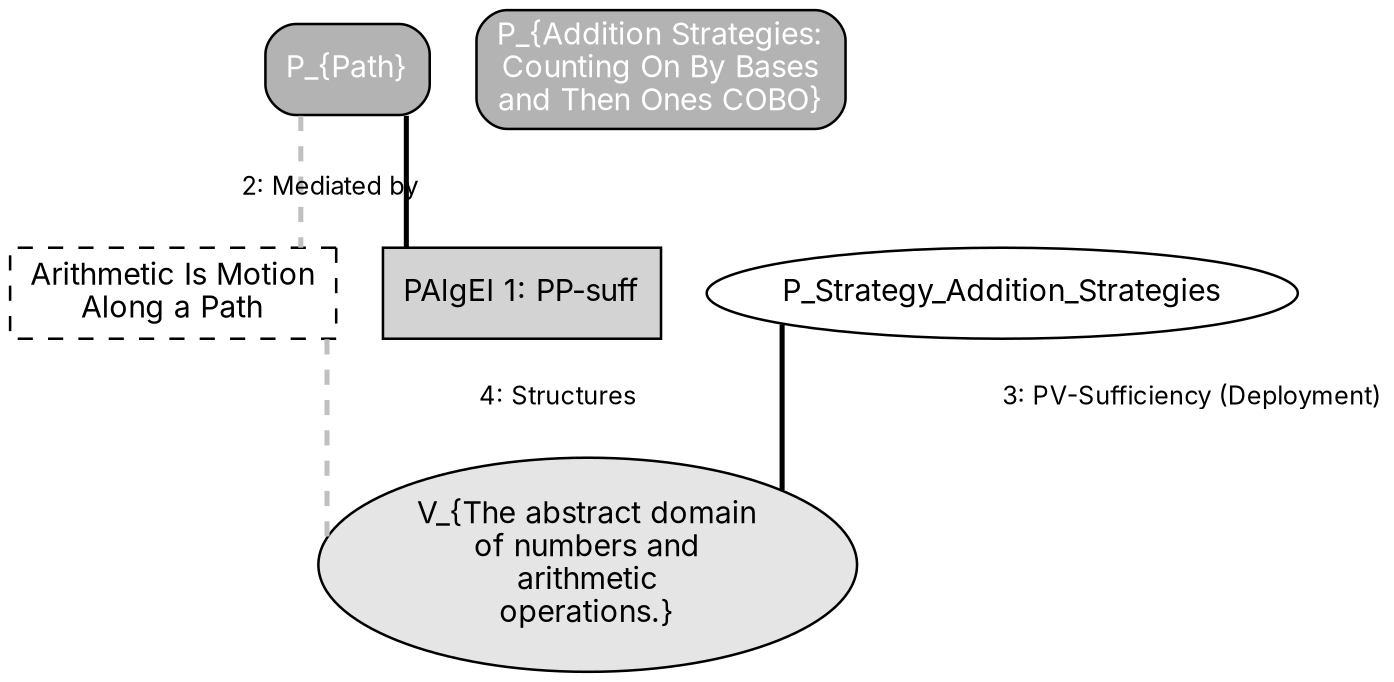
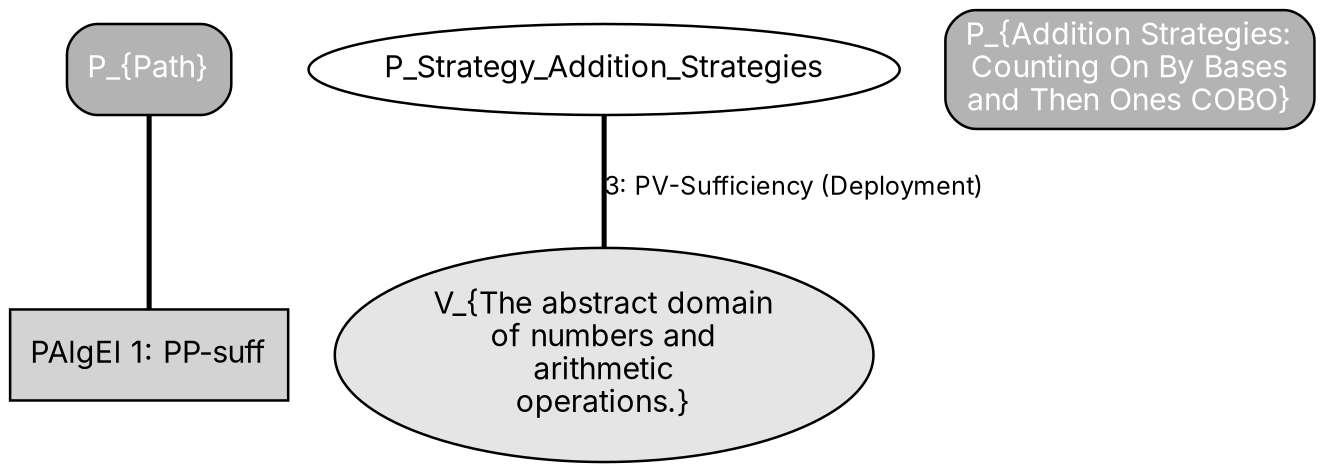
(173, 293) -> none
